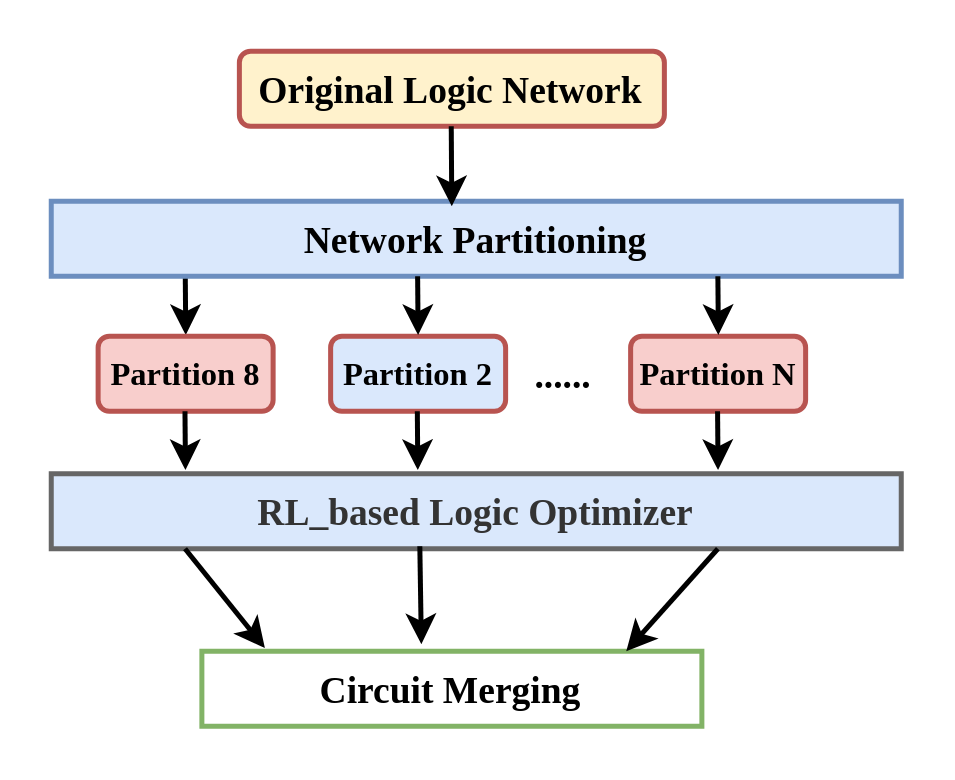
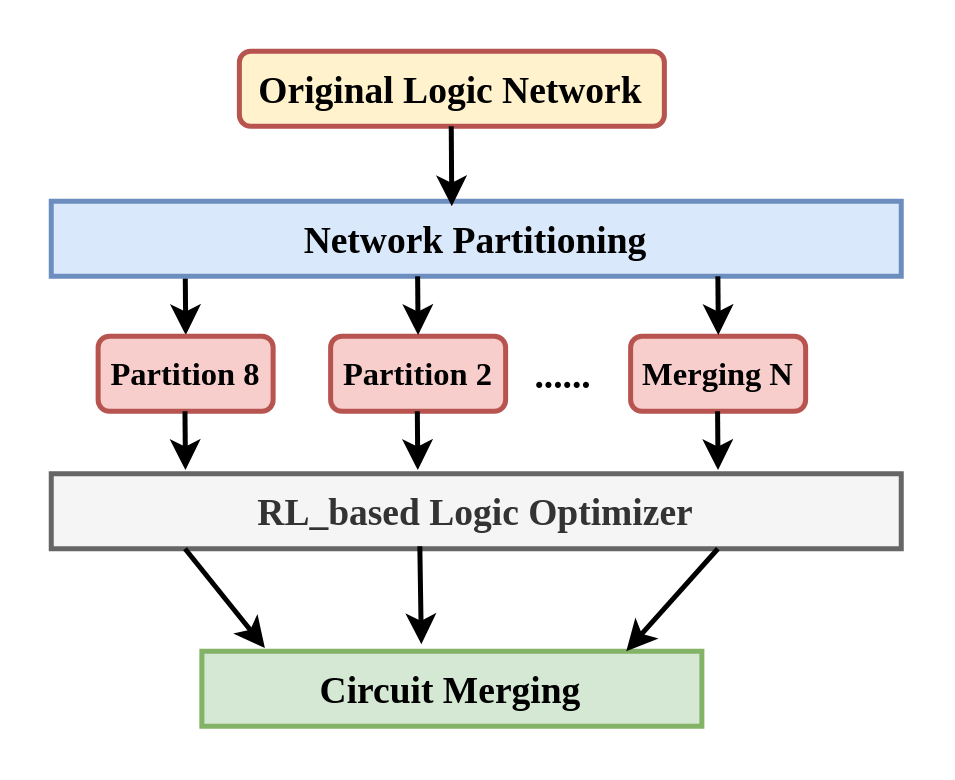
(418, 374) -> (418, 374)
(719, 374) -> (719, 374)
(476, 511) -> (476, 511)
(452, 689) -> (452, 689)
